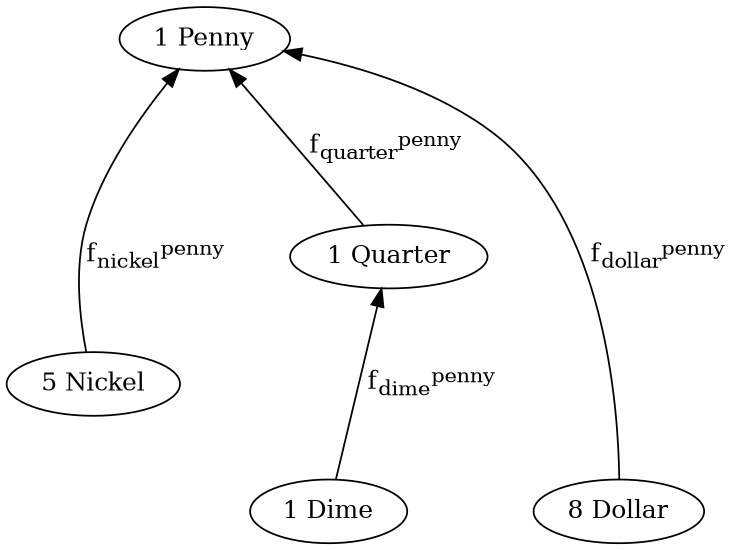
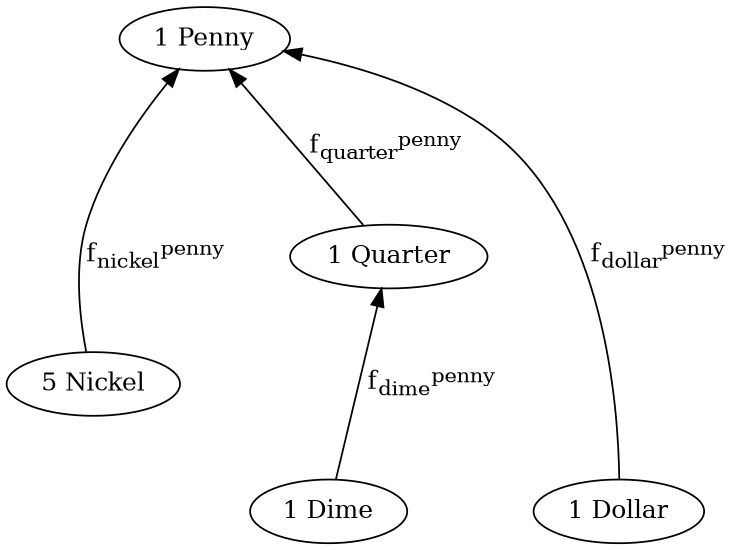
(619, 511) -> (619, 511)
